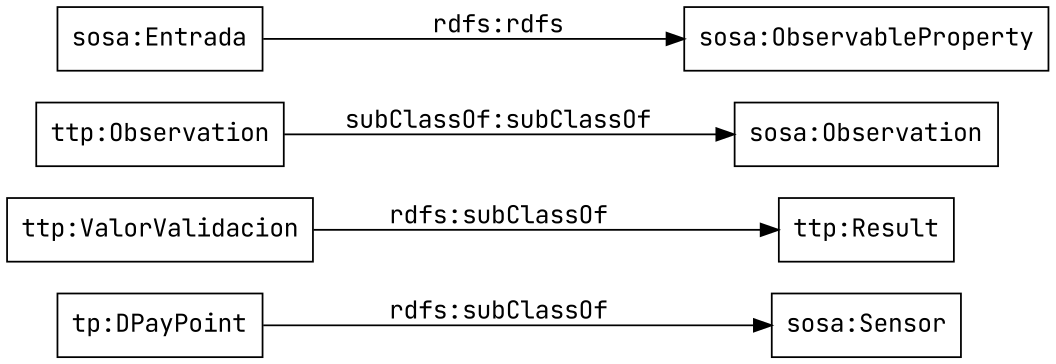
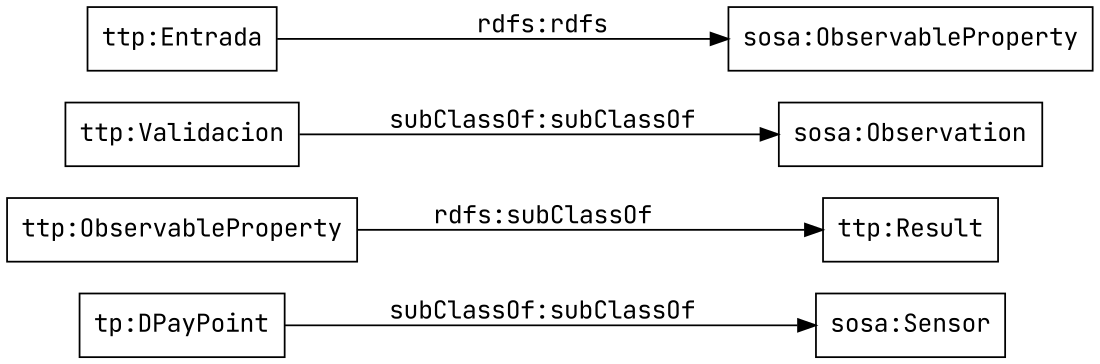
(160, 39) -> (182, 39)
(160, 134) -> (182, 134)
(160, 230) -> (182, 230)
(499, 312) -> (543, 312)
